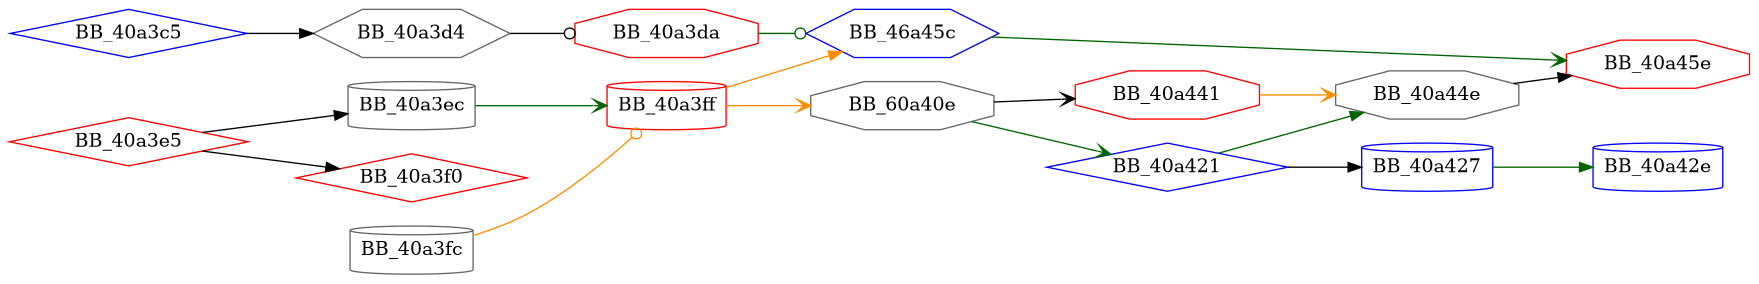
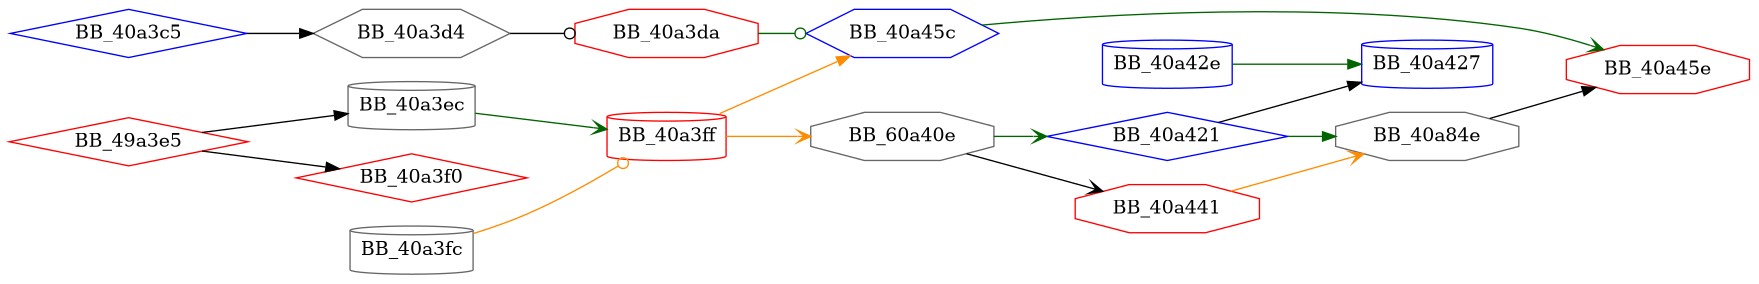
(902, 33) -> (902, 33)
(1427, 95) -> (1427, 136)
(129, 142) -> (129, 142)
(1536, 167) -> (1290, 64)
